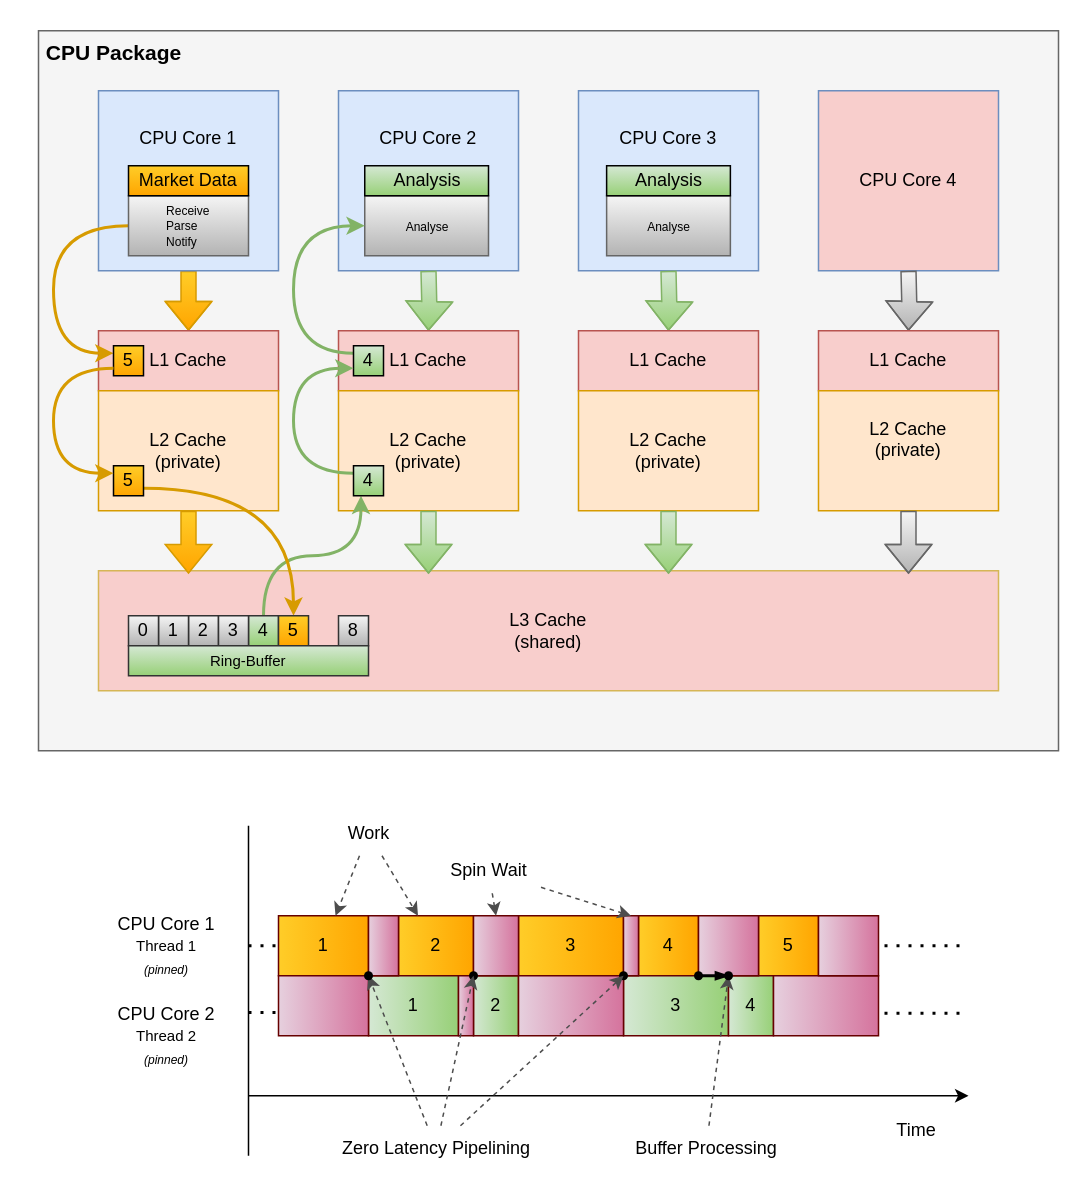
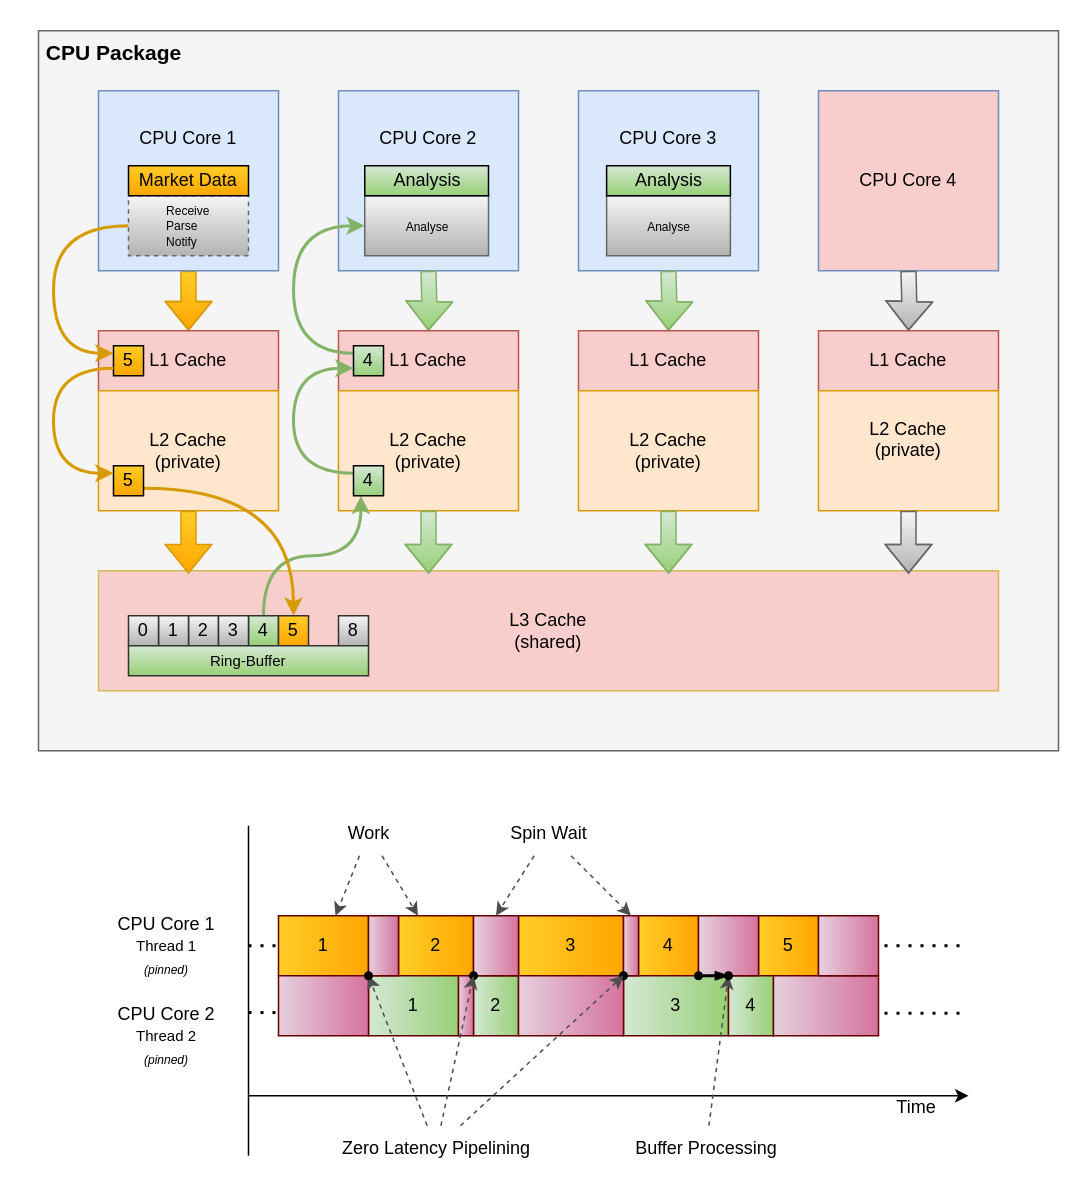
(188, 226) -> (188, 226)
(488, 871) -> (548, 833)
(916, 1130) -> (916, 1108)
